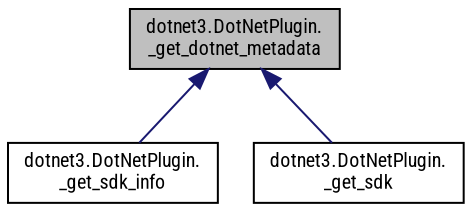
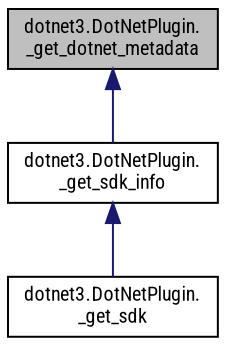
(304, 113) -> (113, 250)
